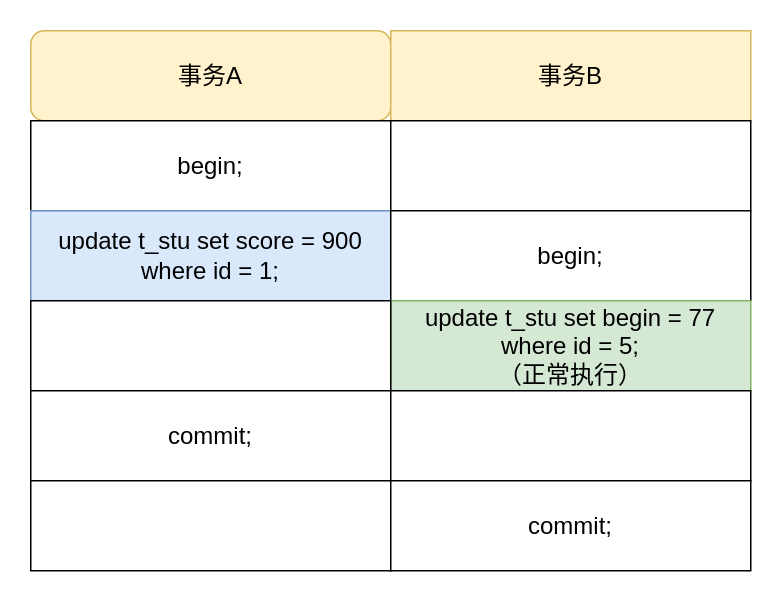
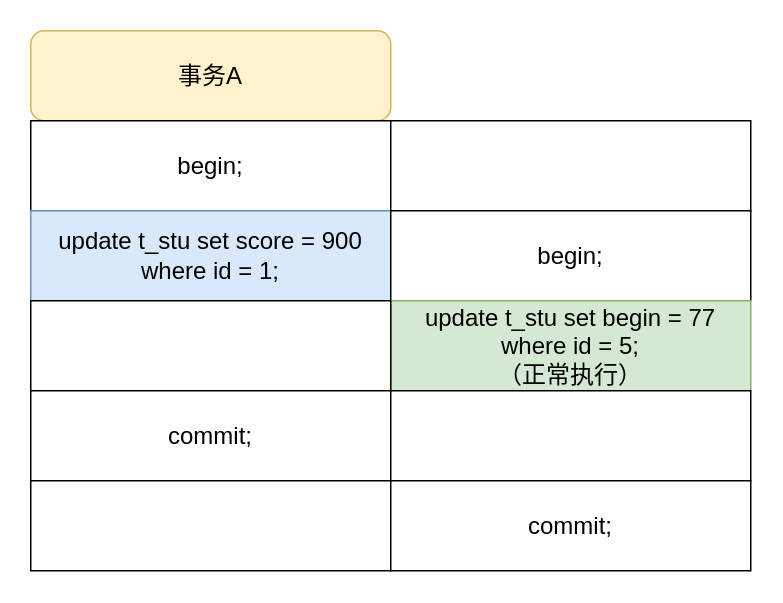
(571, 76) -> none
